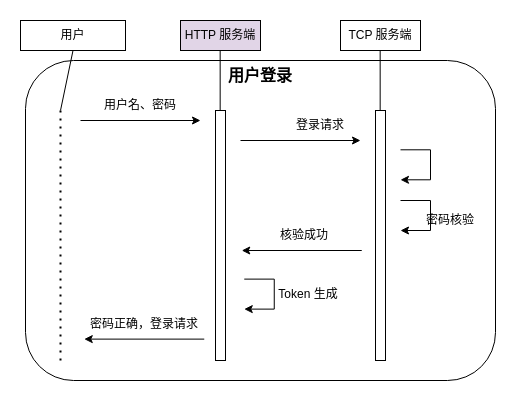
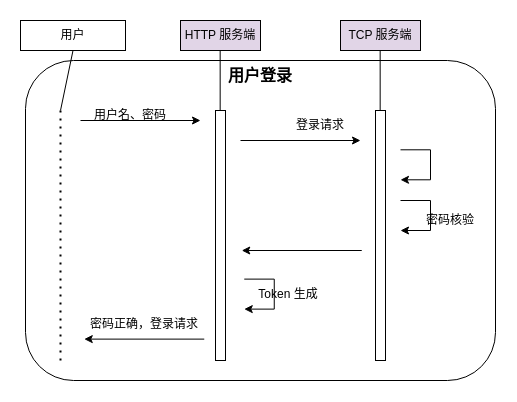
(381, 36) -> (381, 36)
(141, 106) -> (131, 116)
(304, 236) -> none
(308, 294) -> (288, 294)
